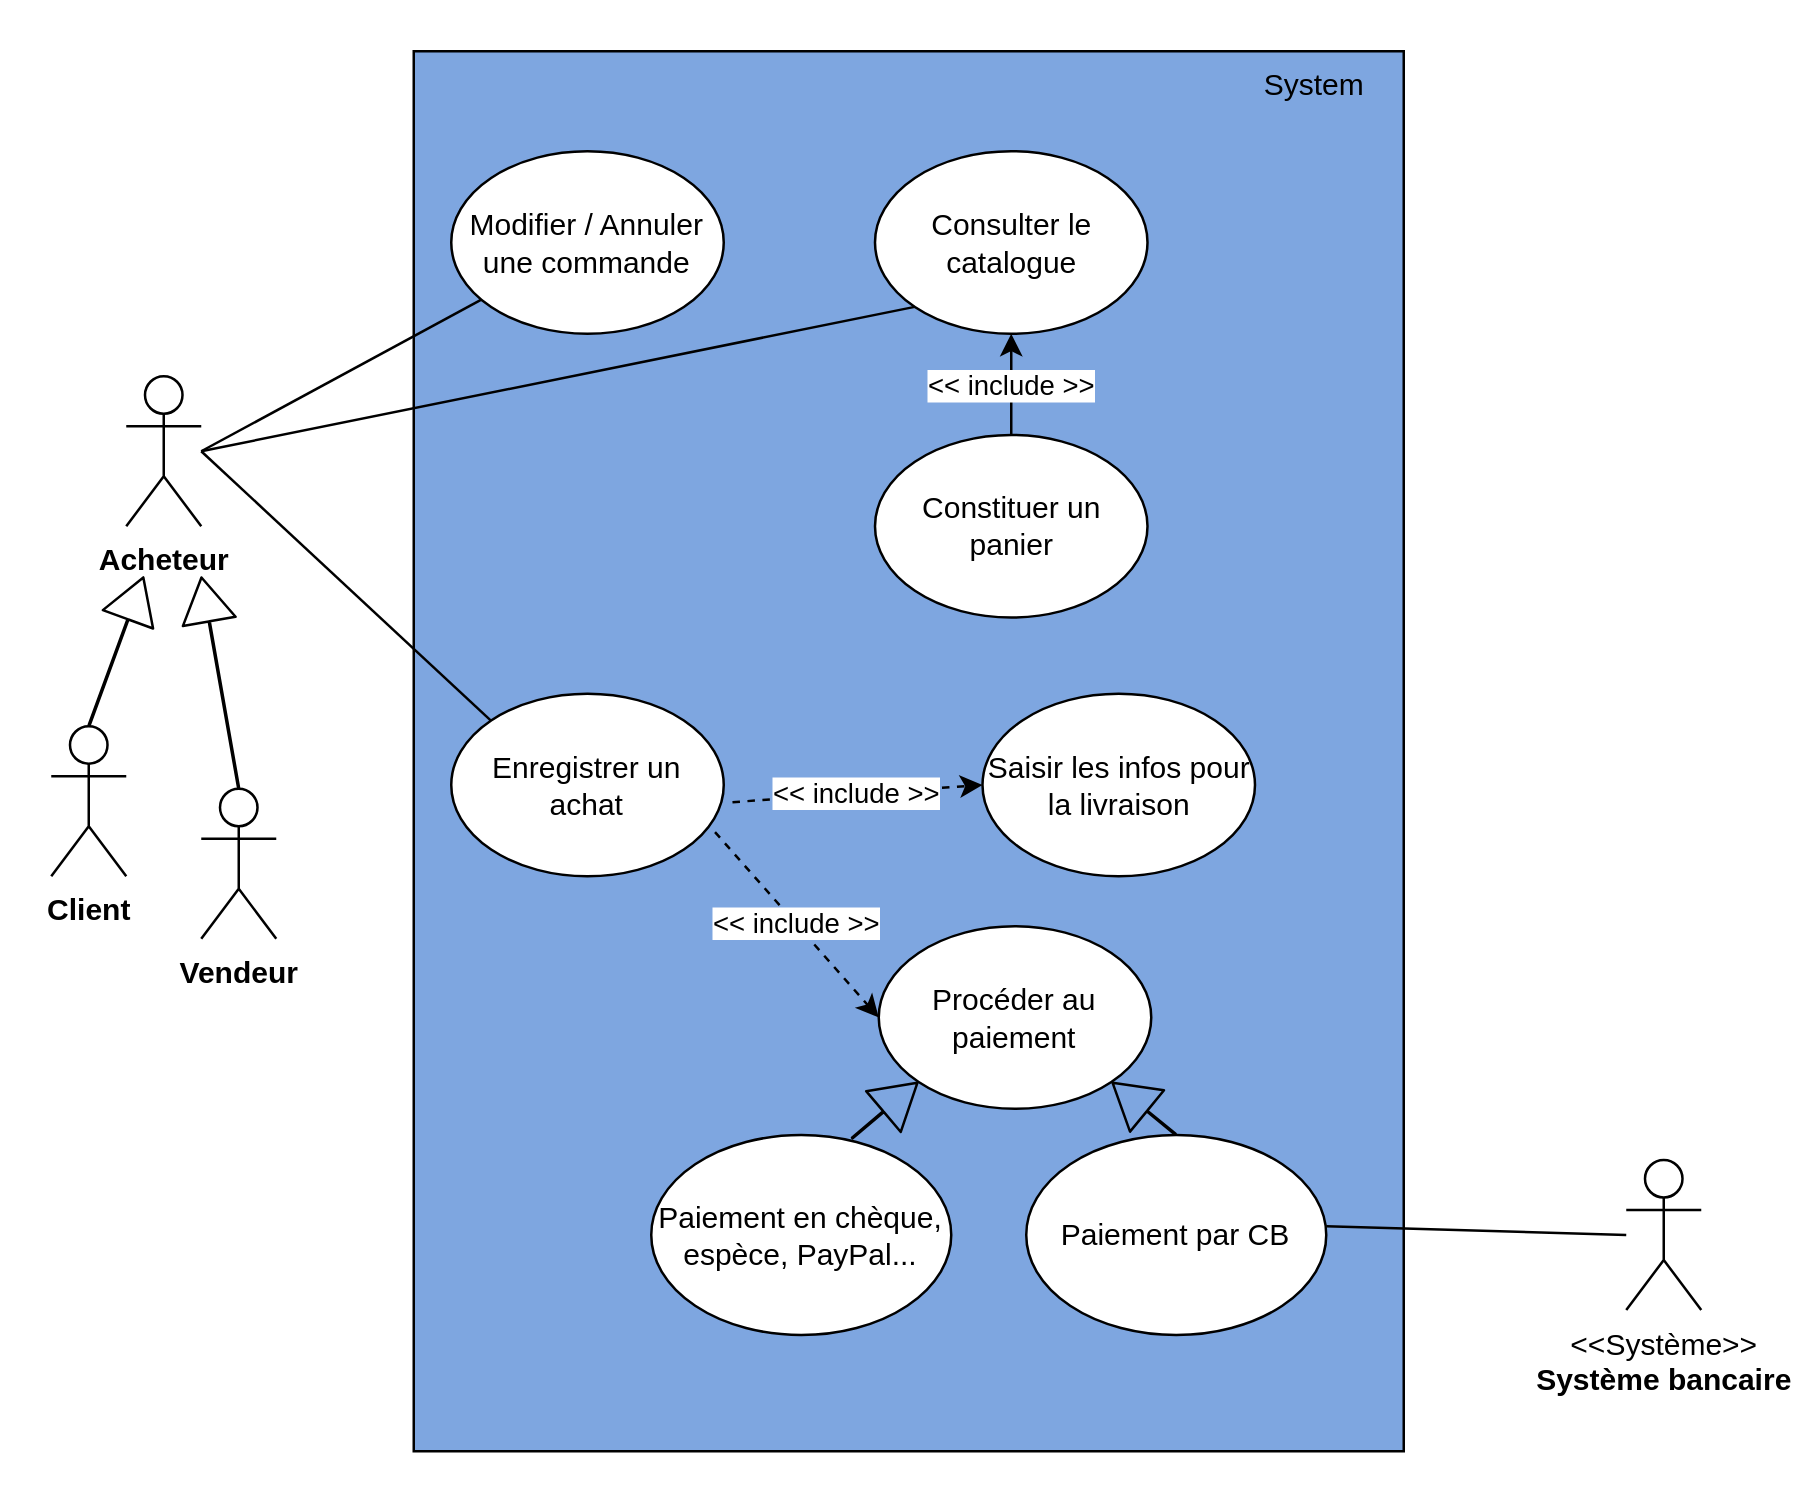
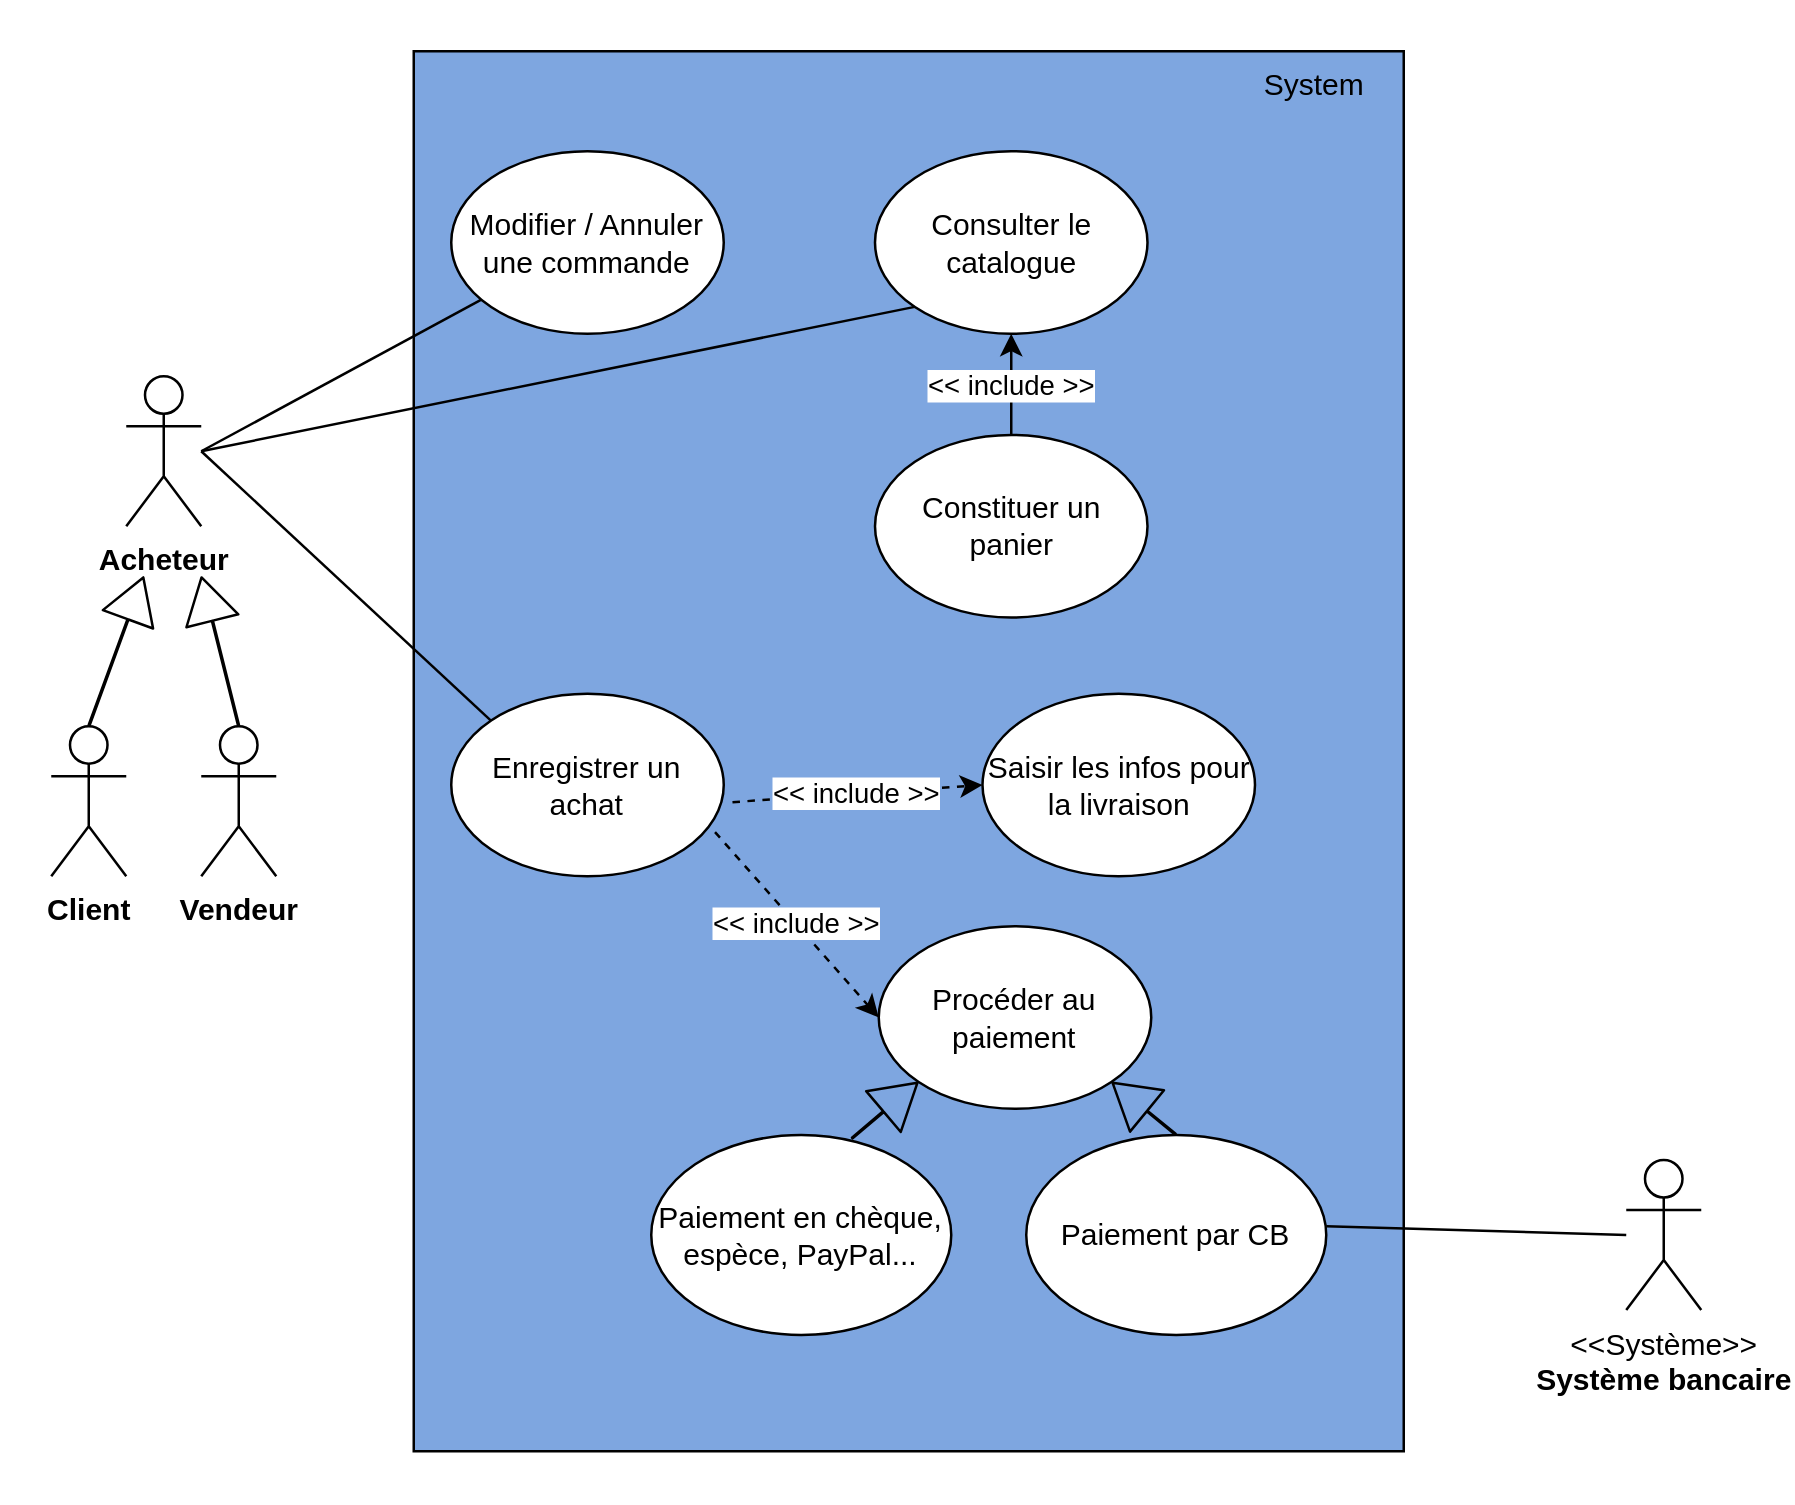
(239, 864) -> (239, 801)
